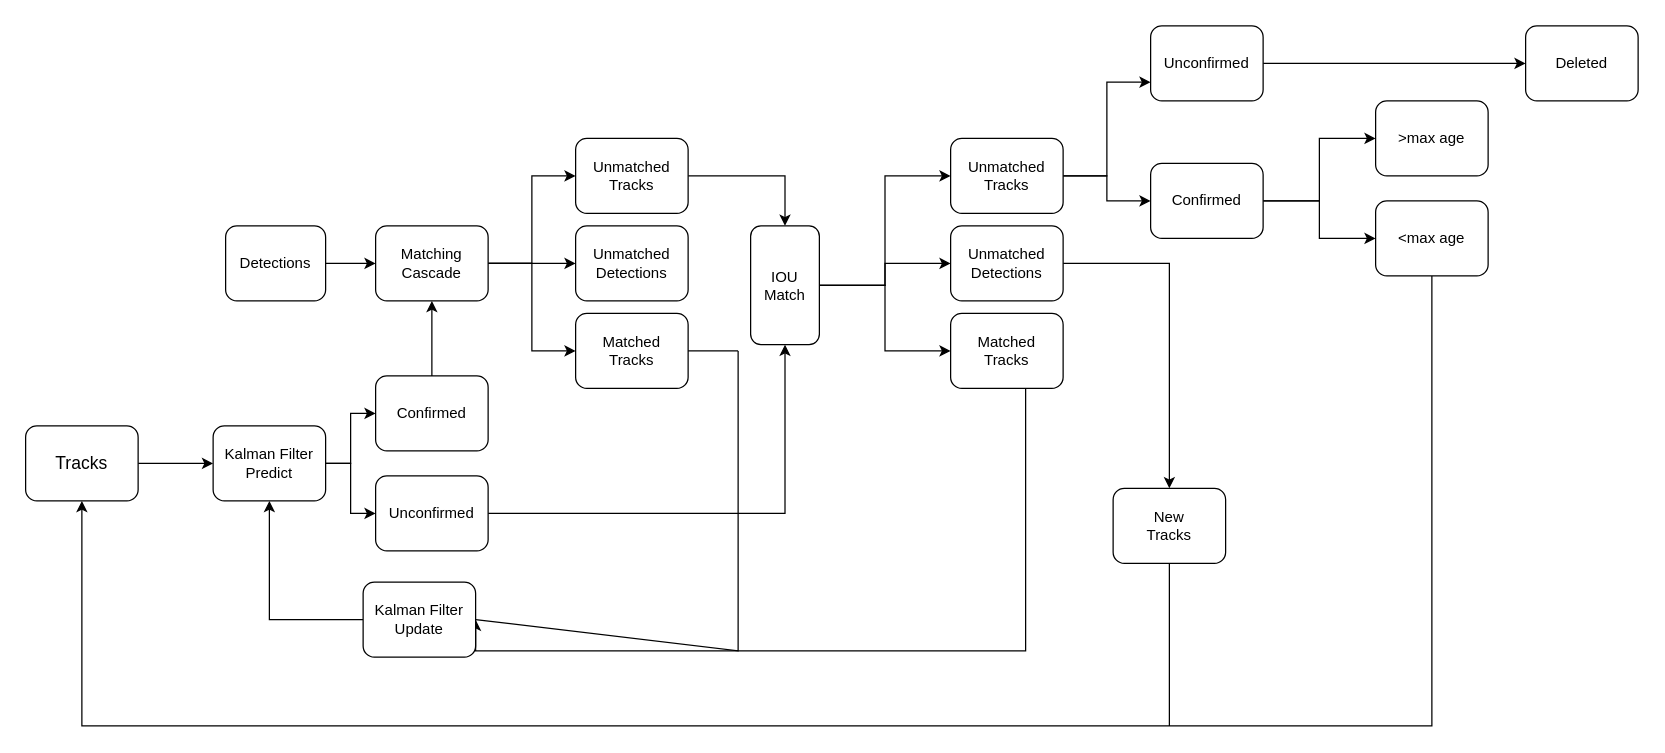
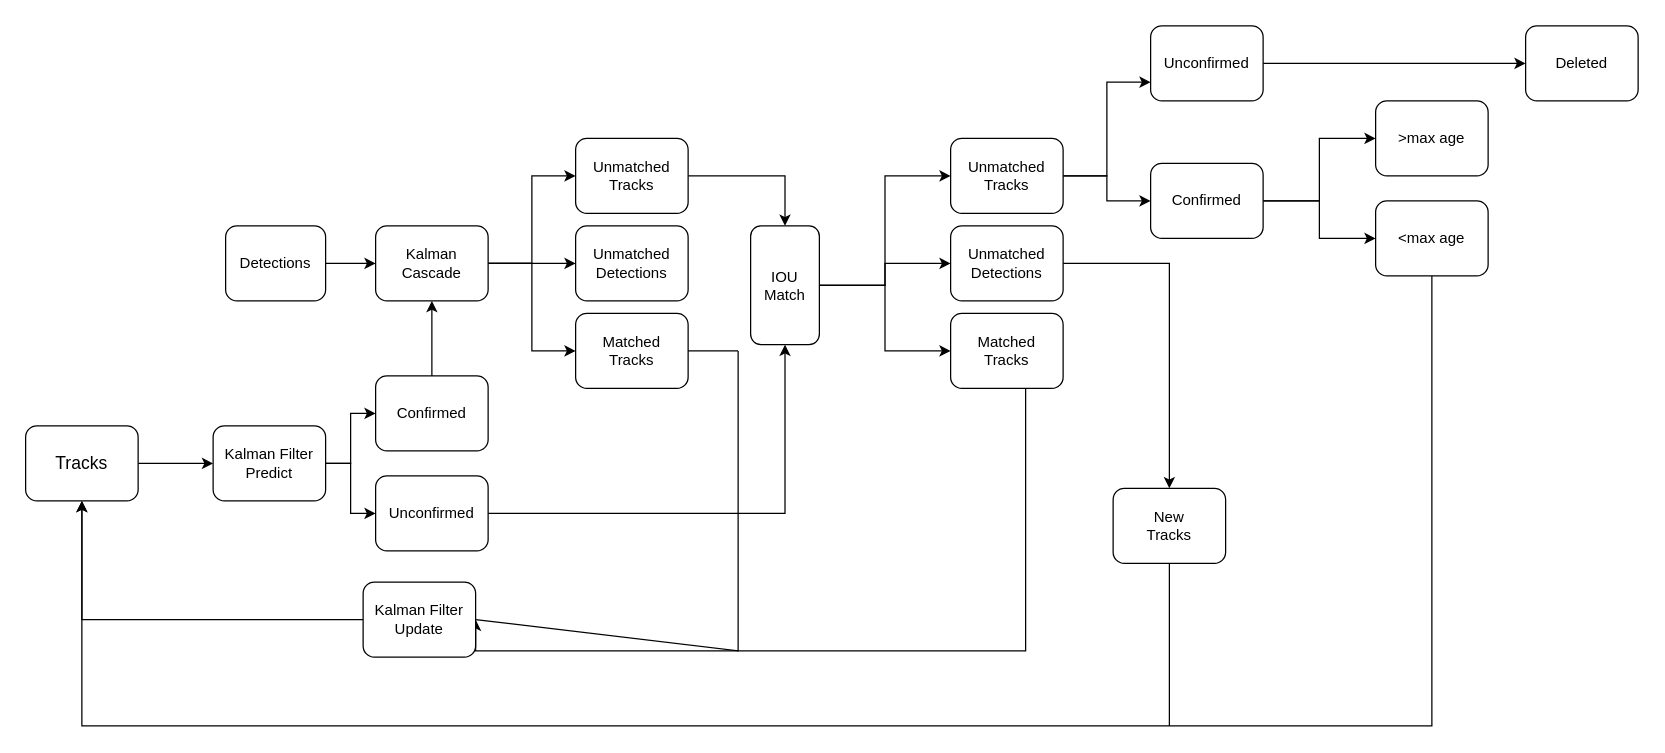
(432, 263) -> (432, 263)
(269, 565) -> (177, 619)
